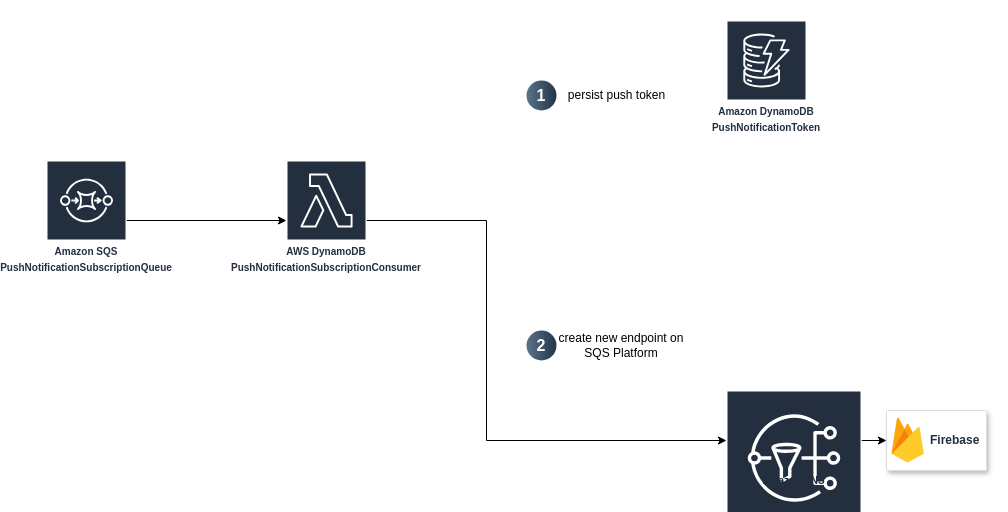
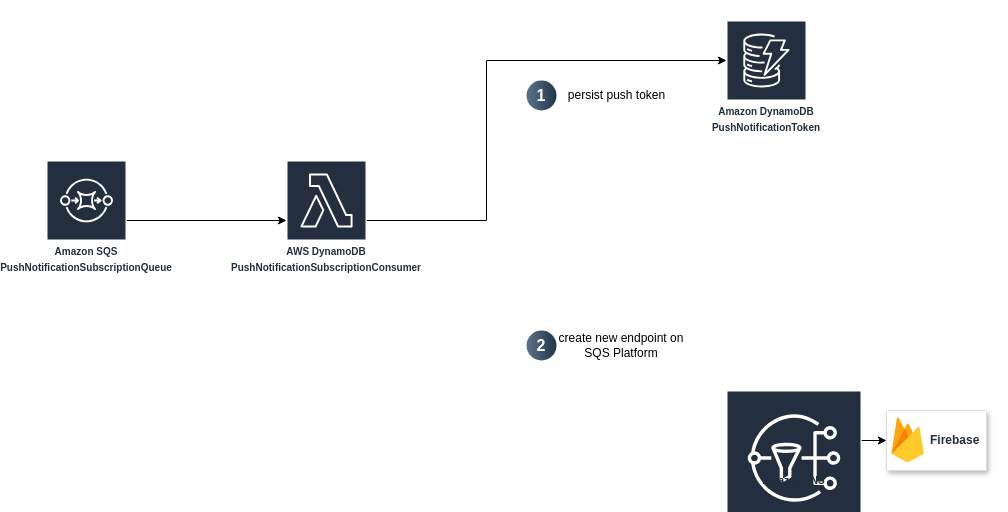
none -> (524, 61)
(494, 441) -> none
